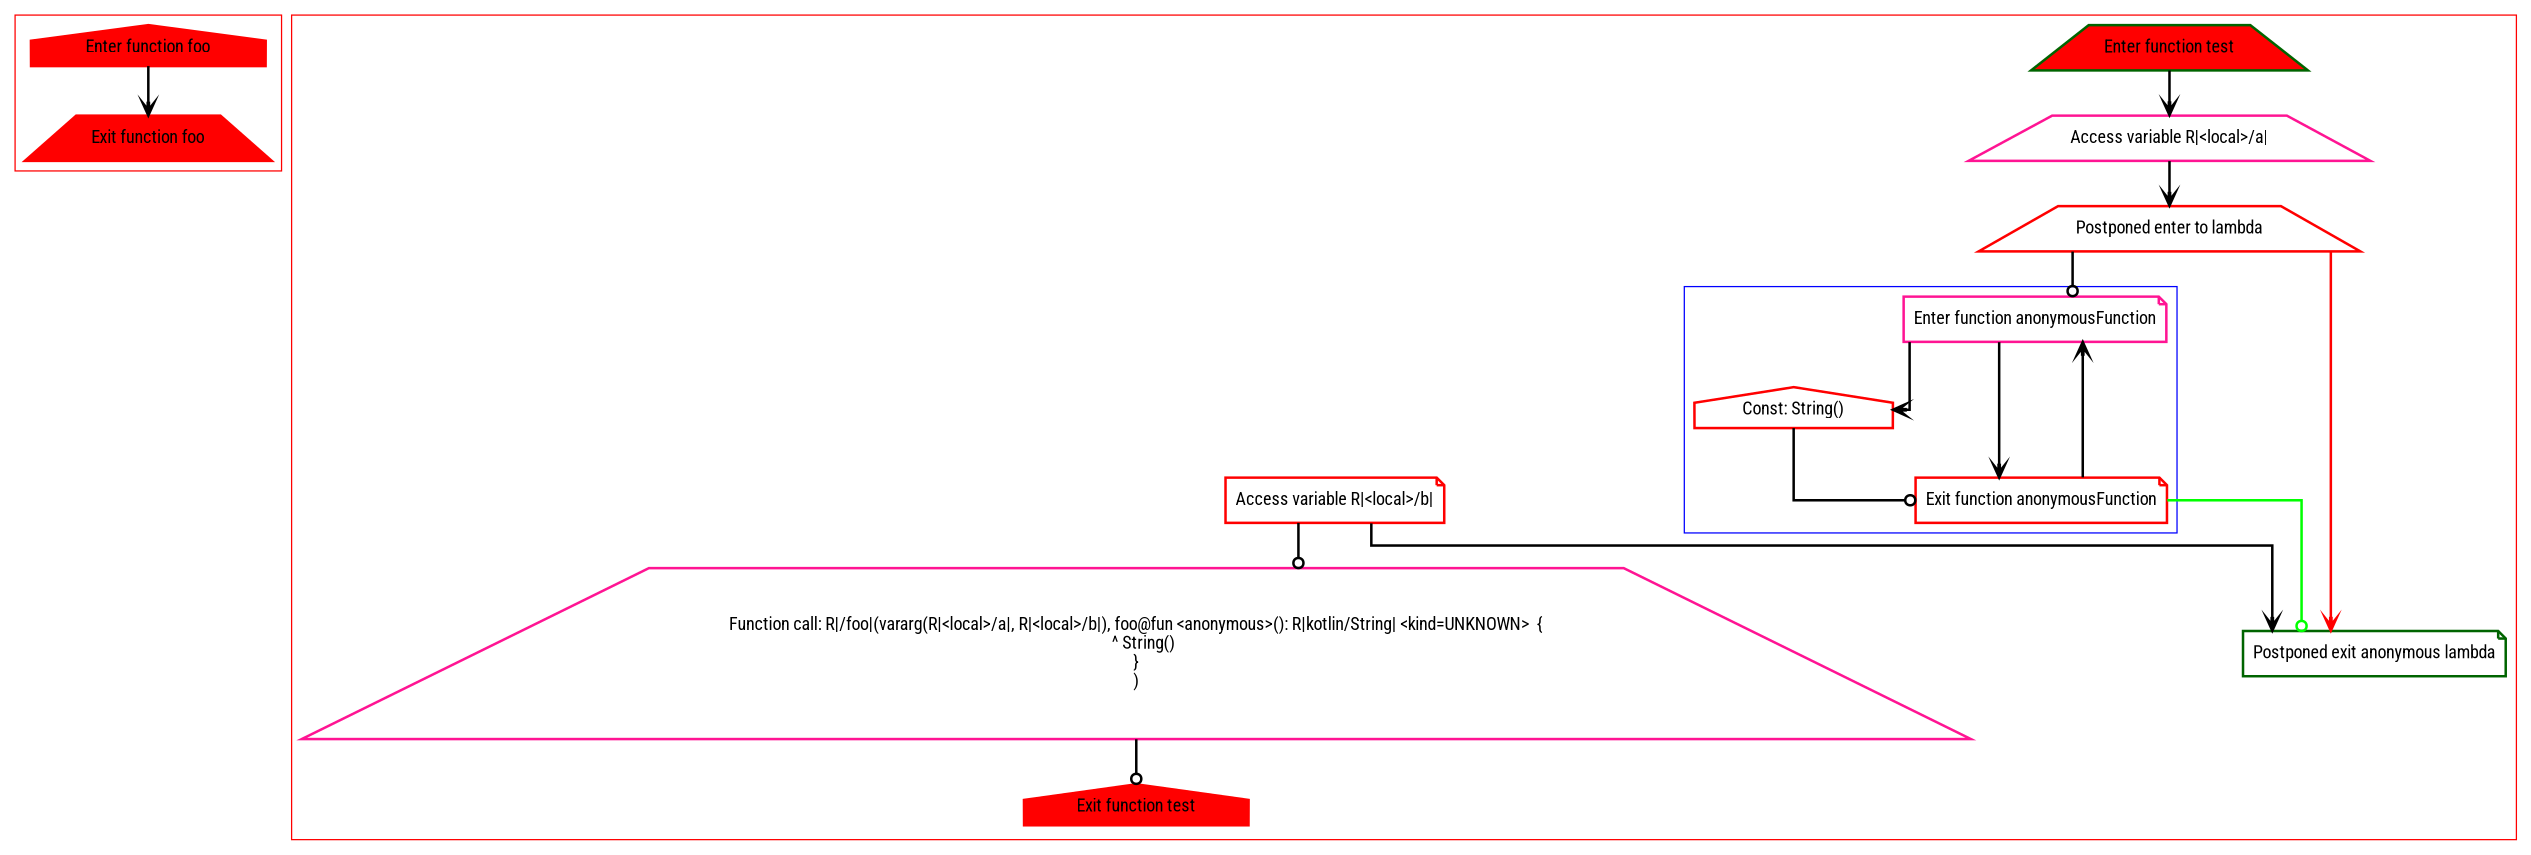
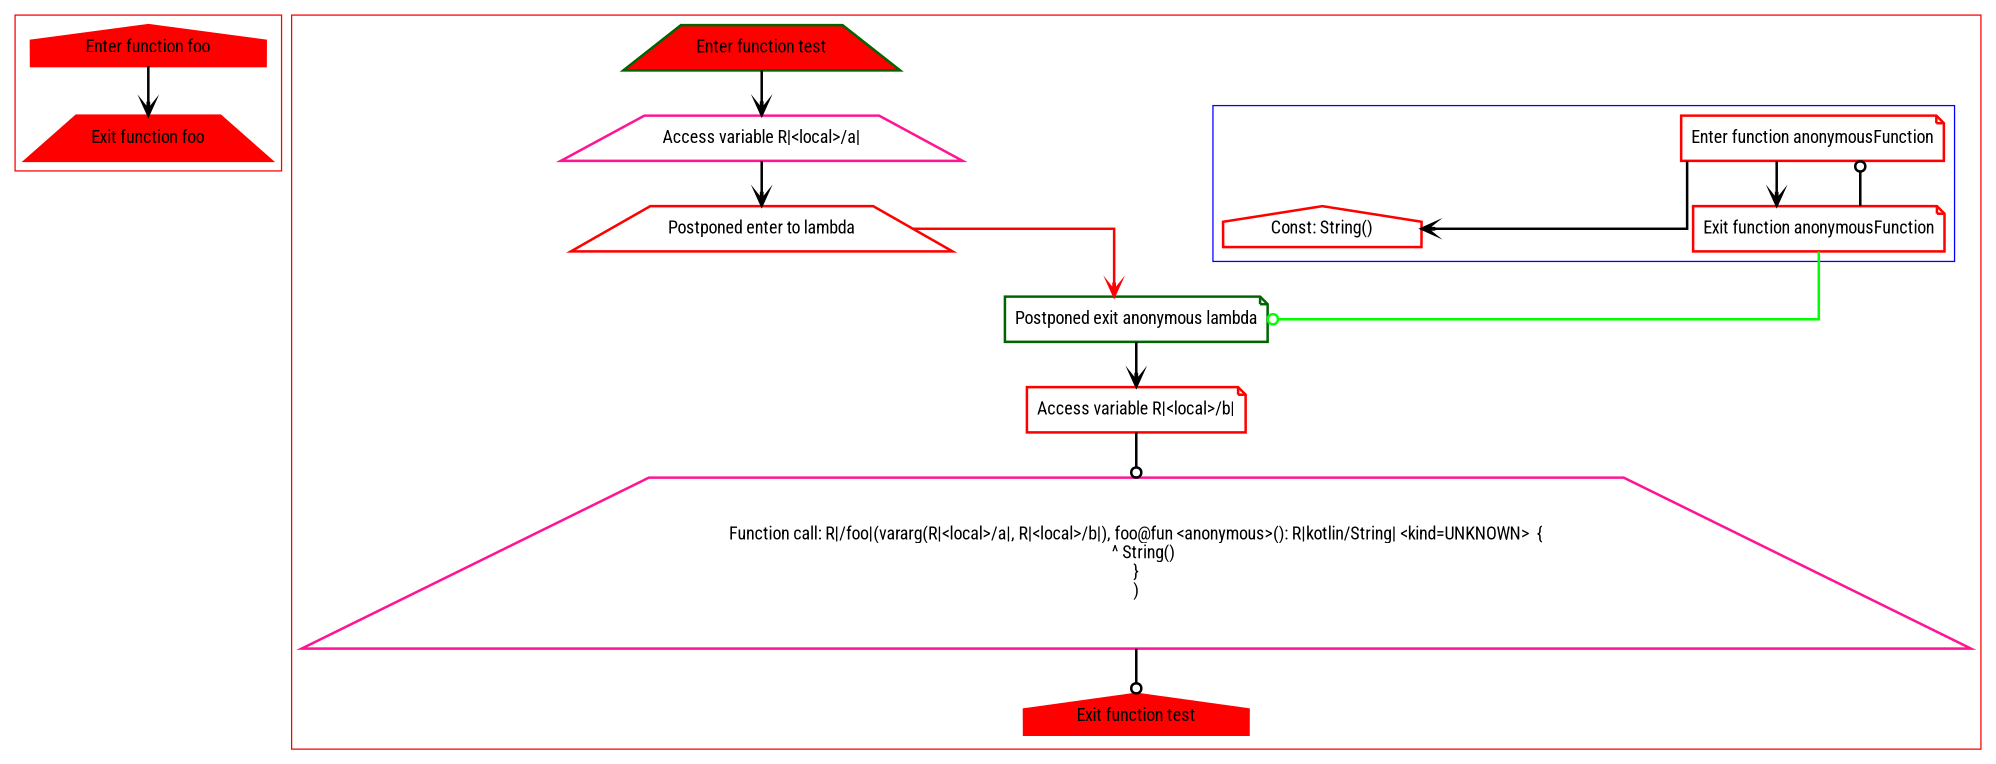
(2073, 269) -> none
(2035, 319) -> (1813, 138)
(2083, 416) -> (1860, 189)
(1813, 500) -> none
(1847, 546) -> (1136, 358)
